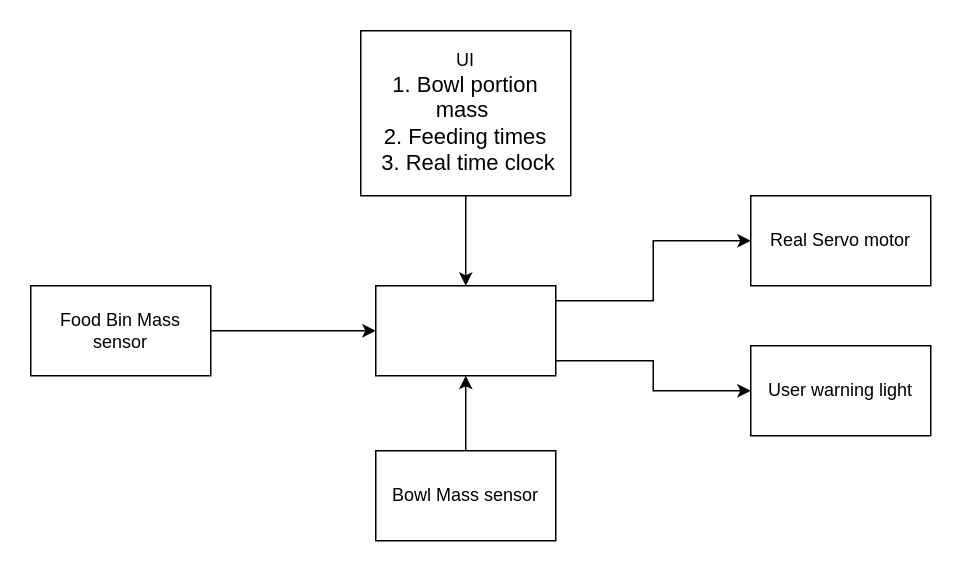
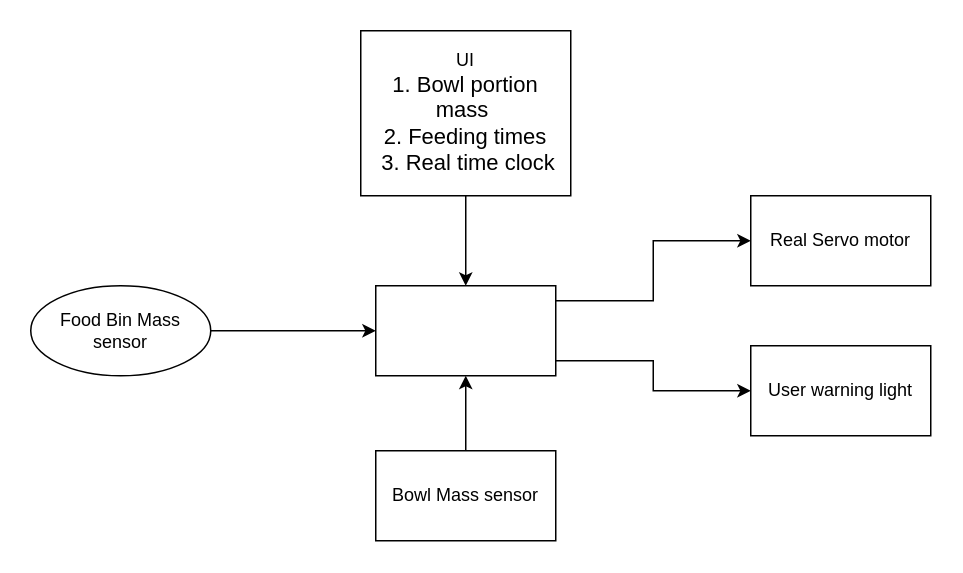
(121, 331) -> (121, 331)
